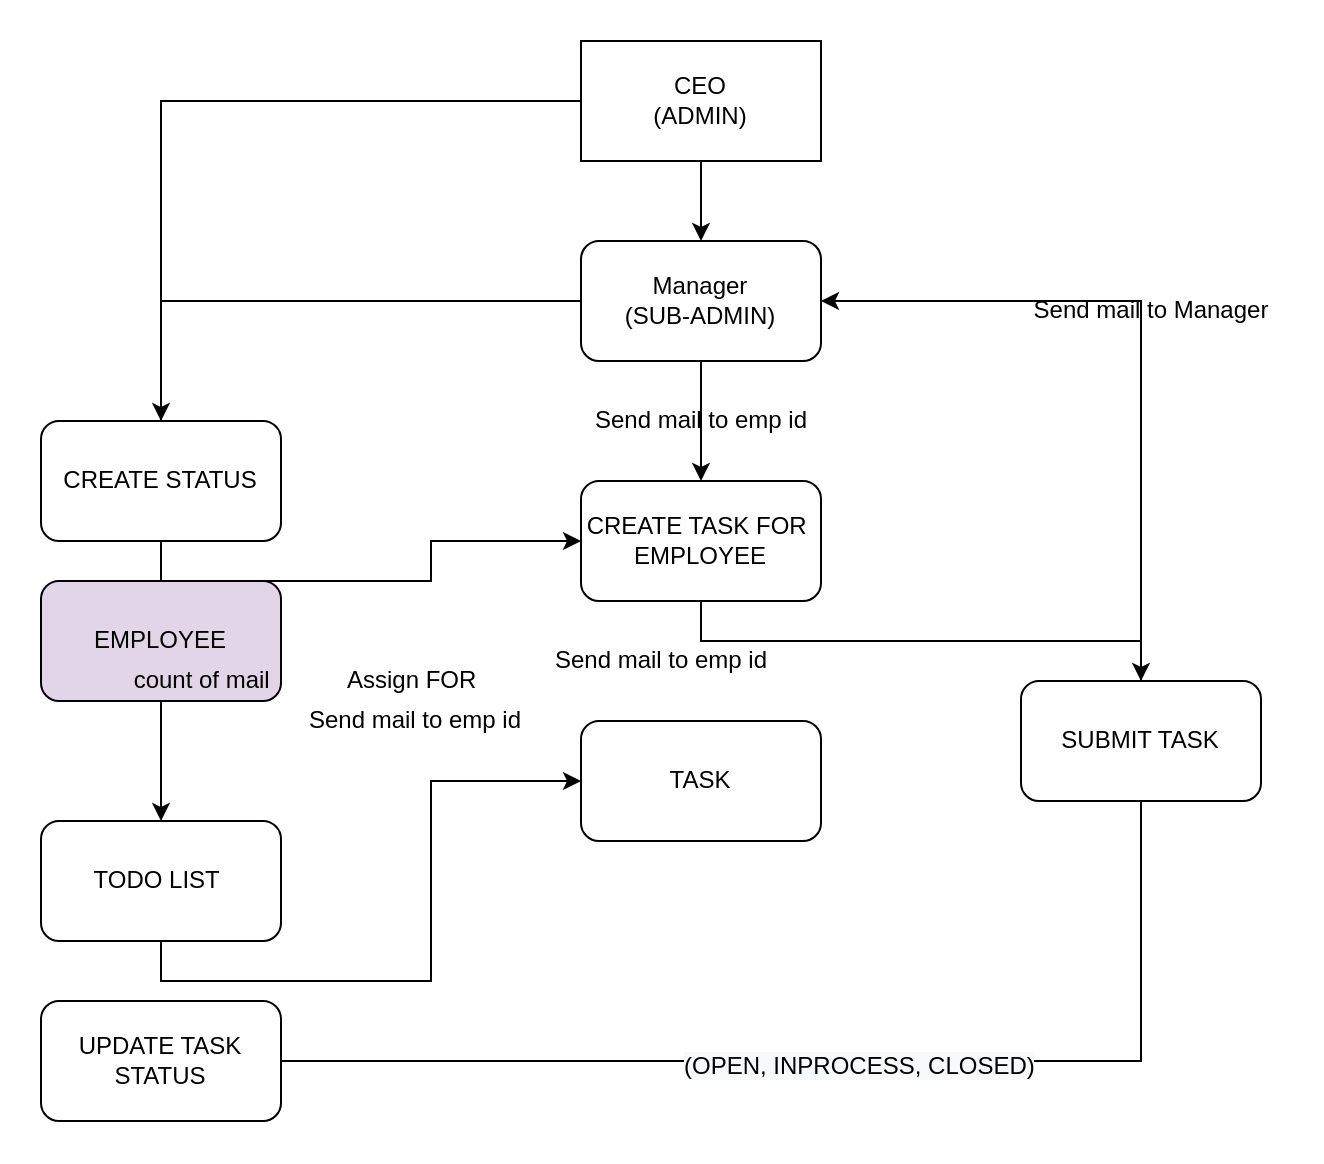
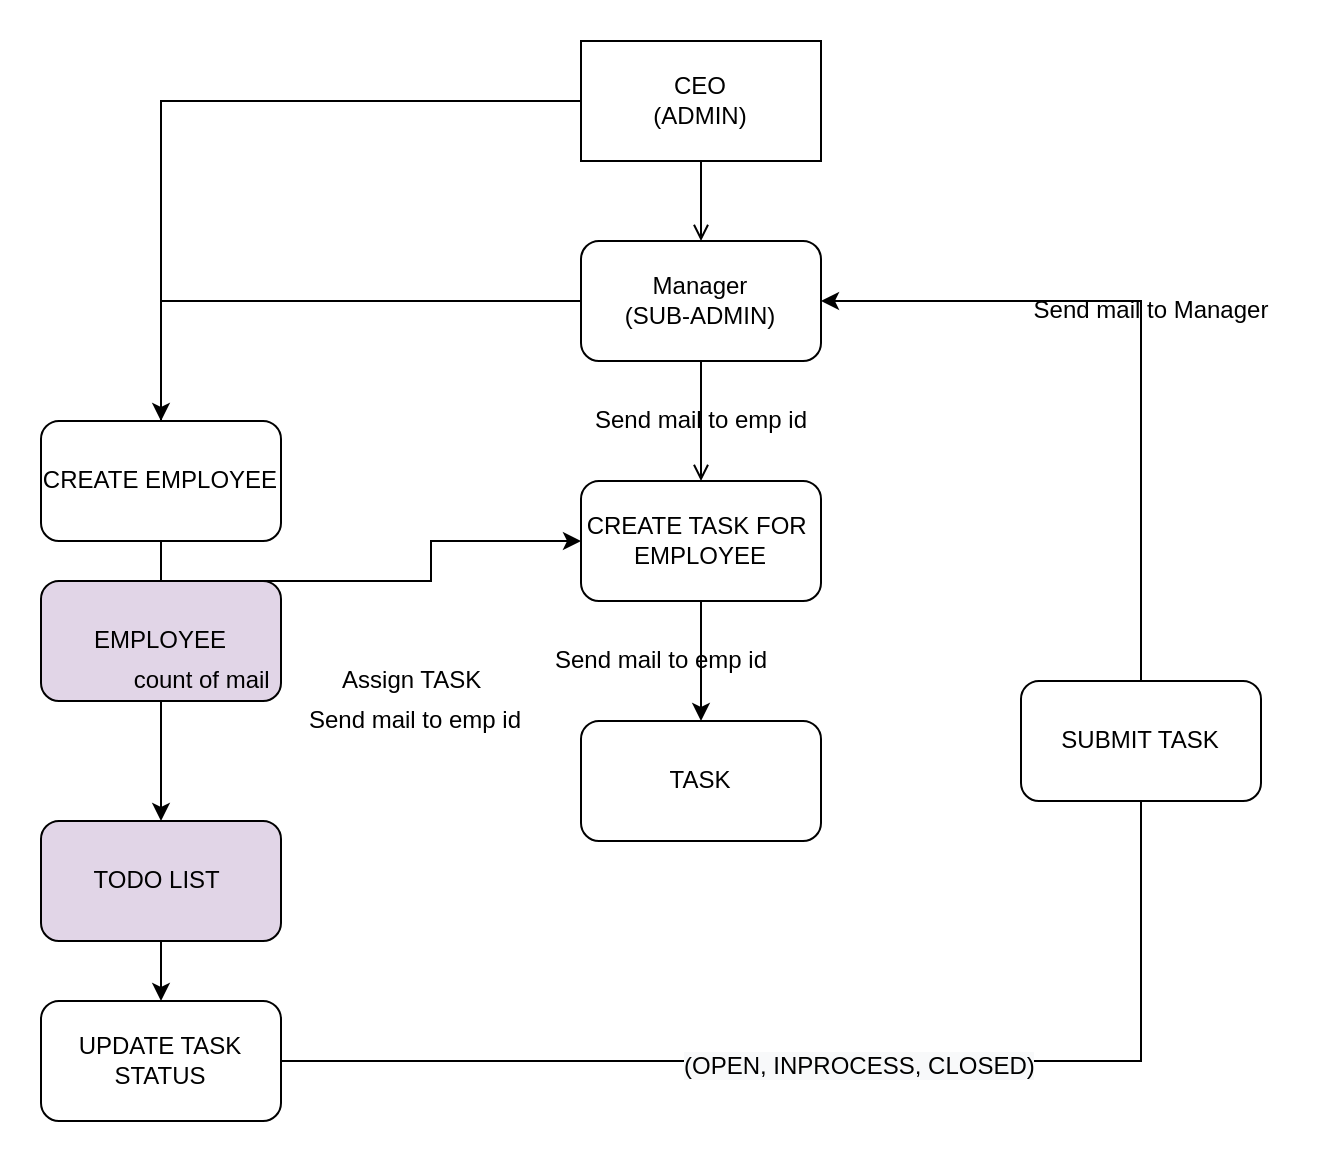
(701, 226) -> (701, 228)
(701, 466) -> (701, 468)
(161, 481) -> (161, 481)
(917, 641) -> (701, 673)
(416, 681) -> (416, 681)
(161, 881) -> (161, 881)
(431, 949) -> (161, 983)
